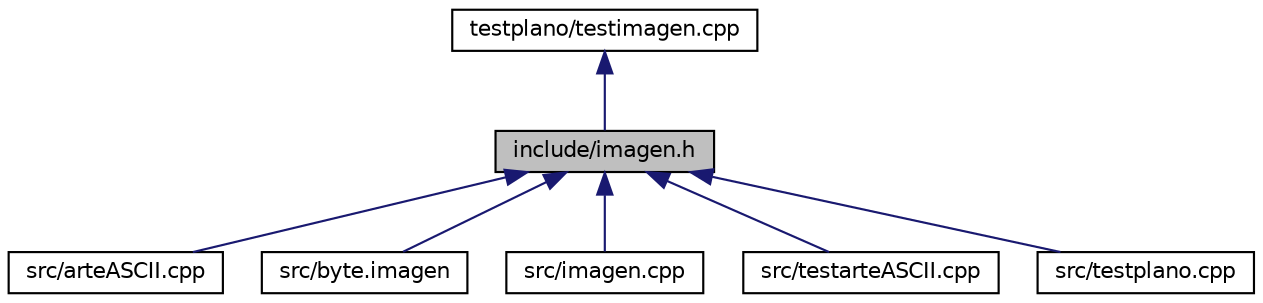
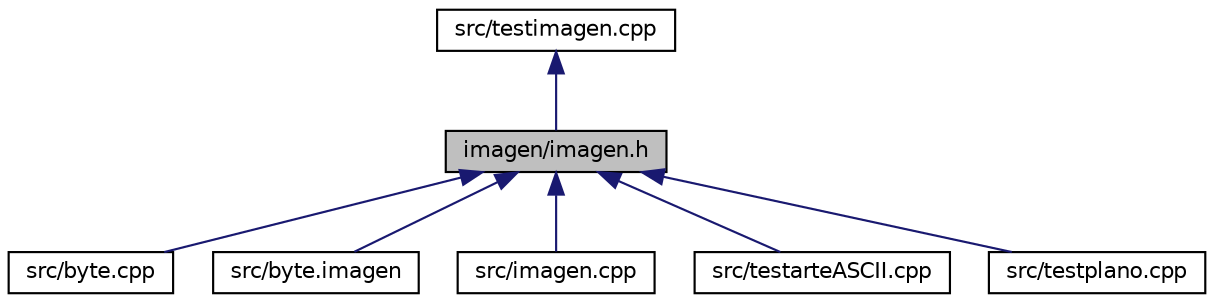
(605, 30) -> (556, 30)
(605, 151) -> (556, 151)
(116, 273) -> (91, 273)
